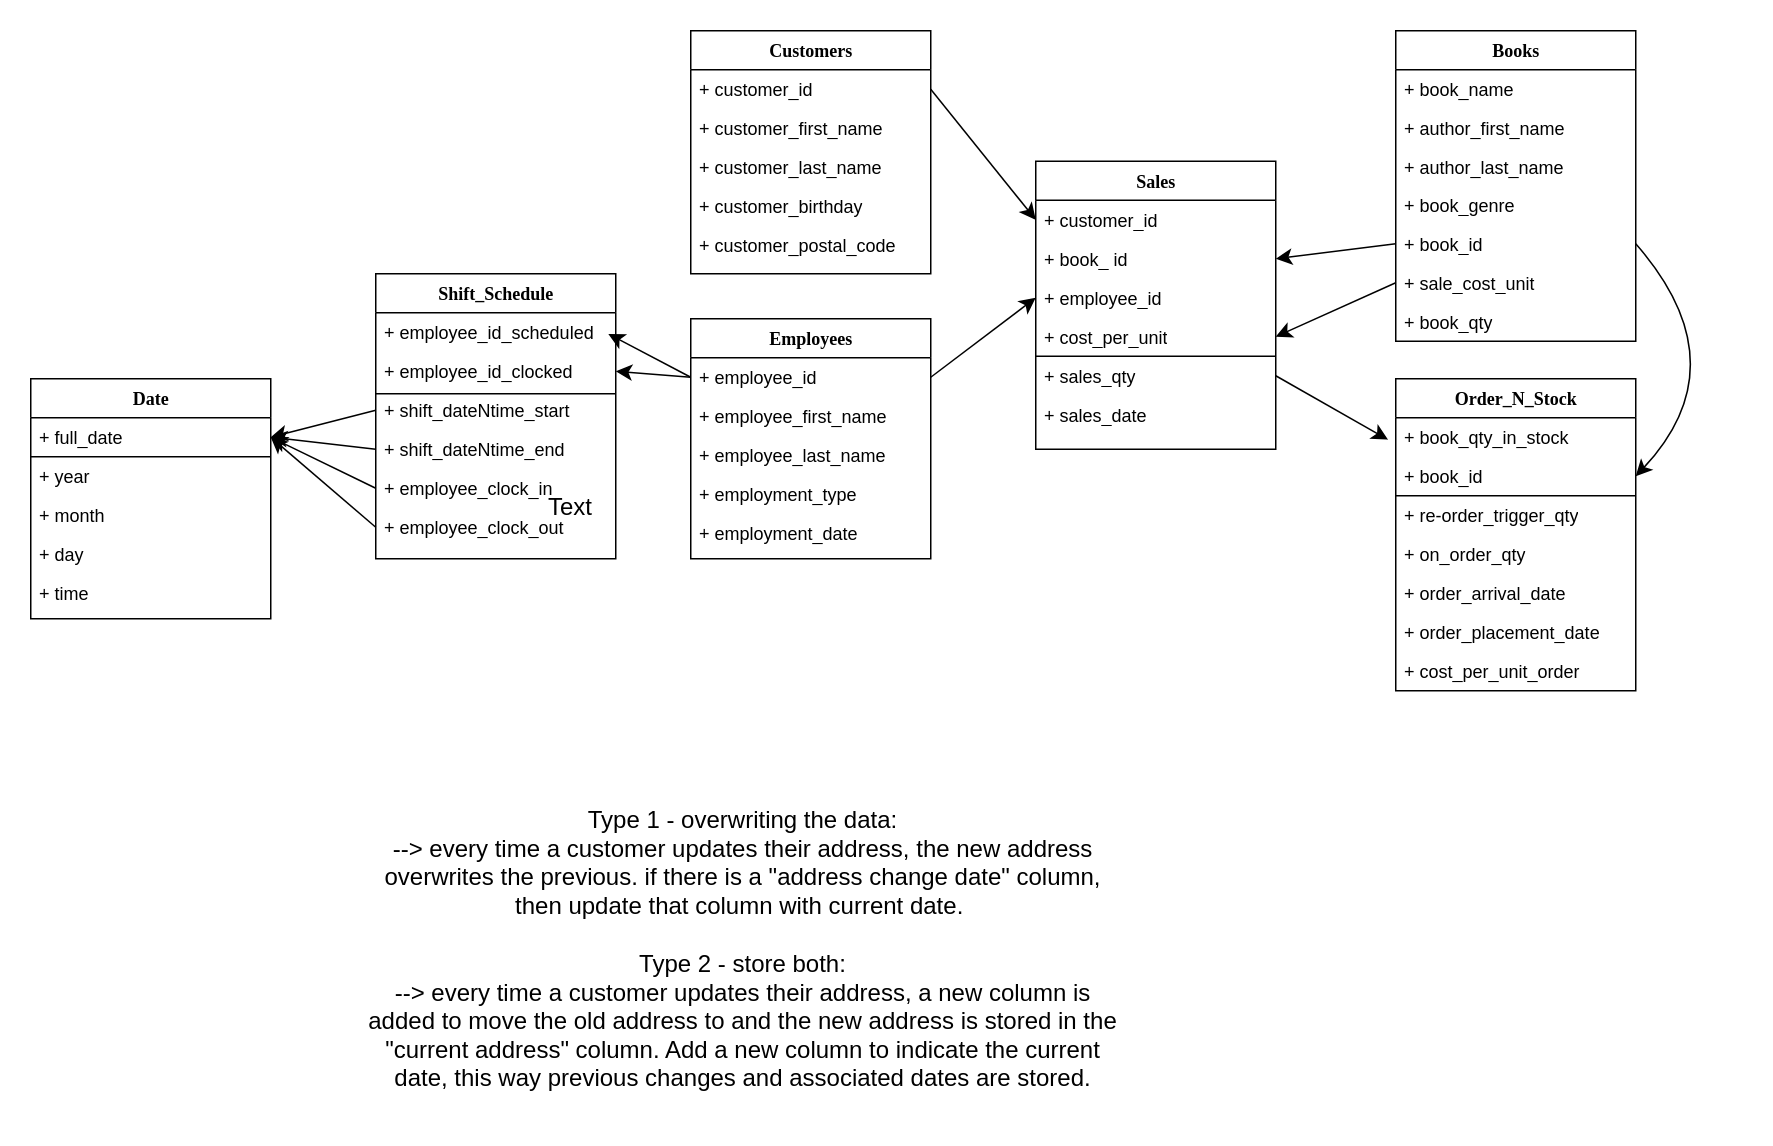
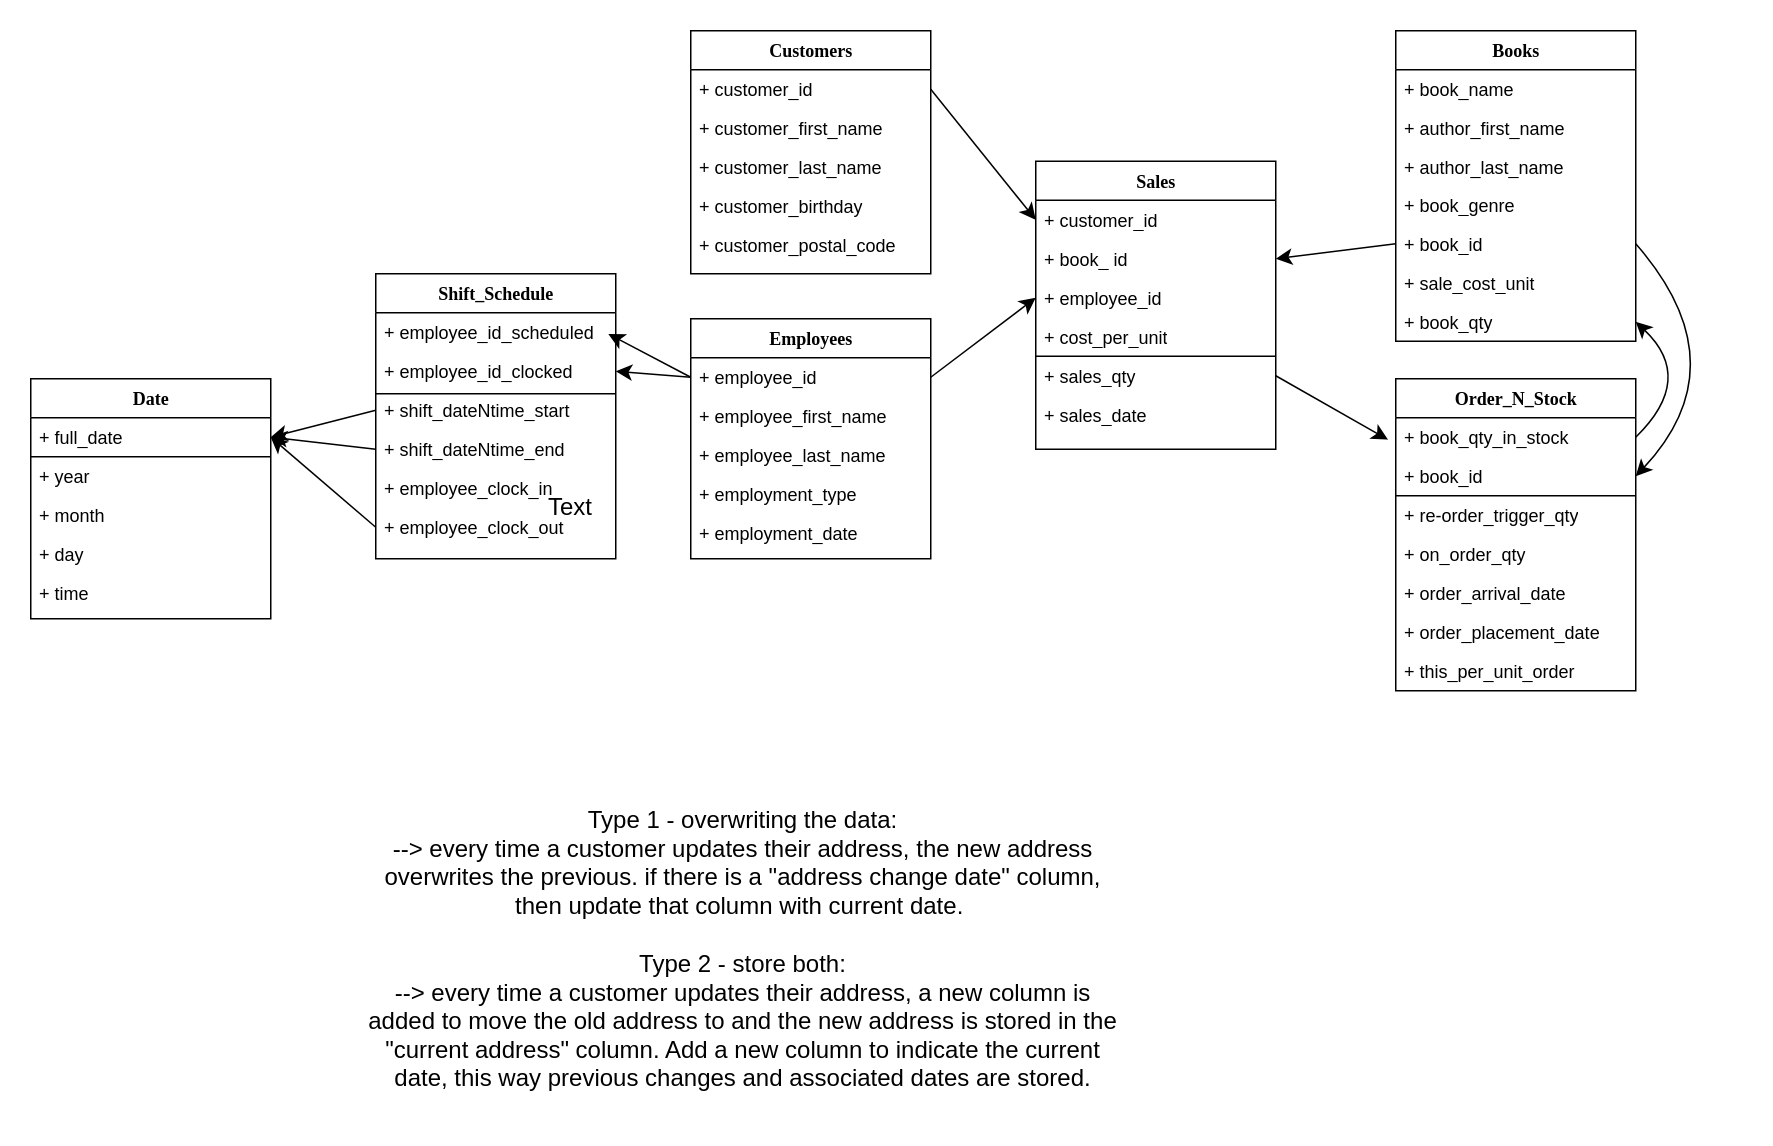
(1340, 308) -> none
none -> (1667, 385)
(330, 466) -> none
(1506, 673) -> (1504, 673)
